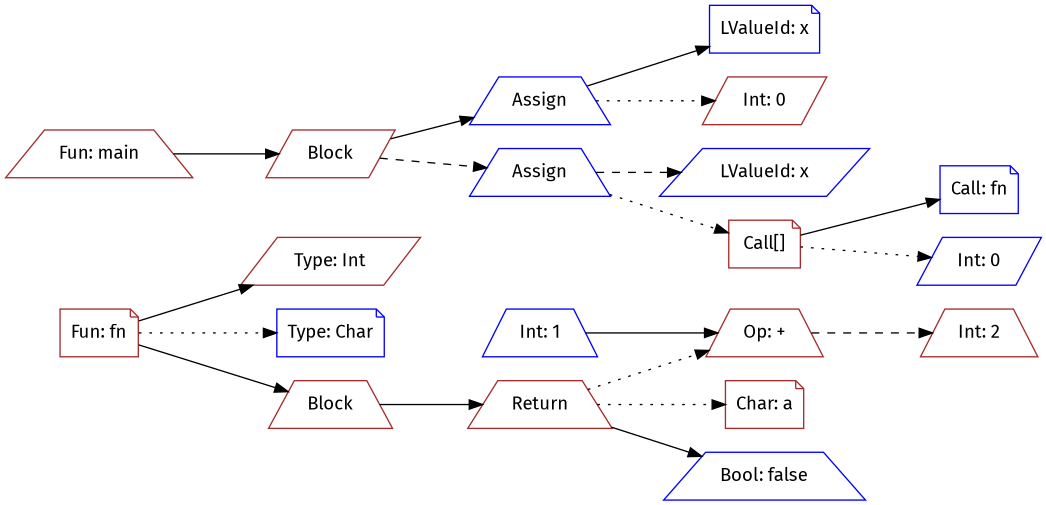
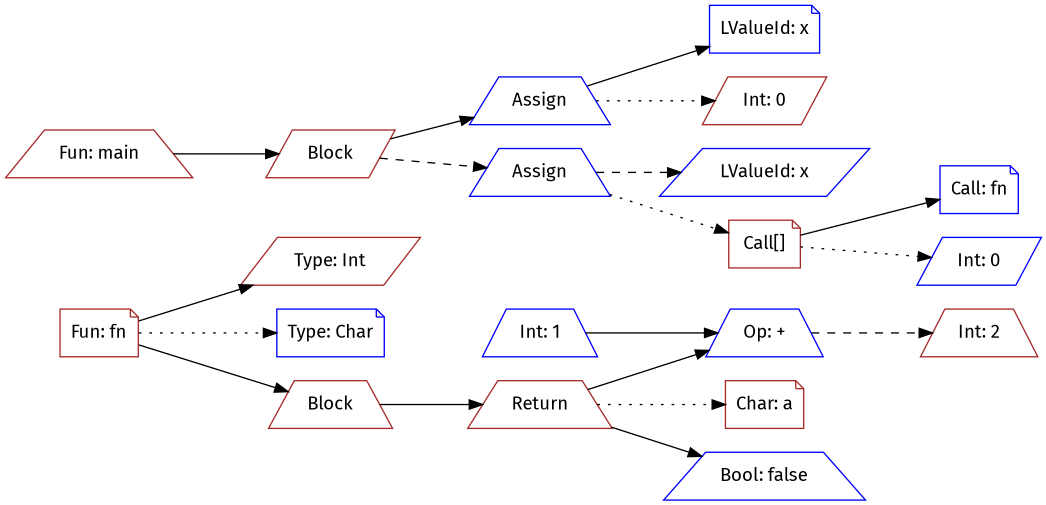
(765, 333) -> (765, 333)
(642, 372) -> (642, 372)
